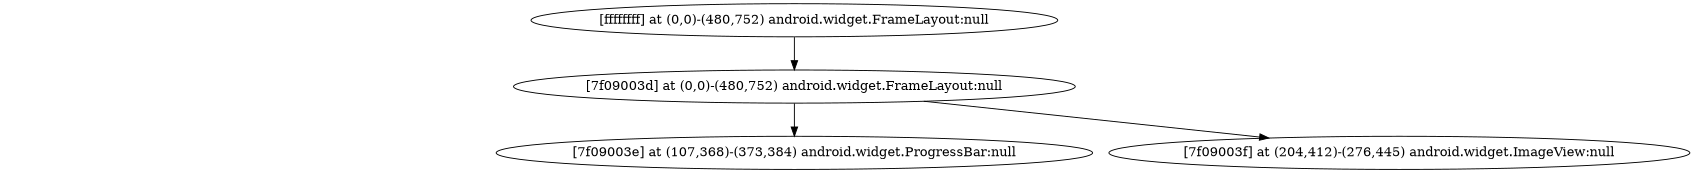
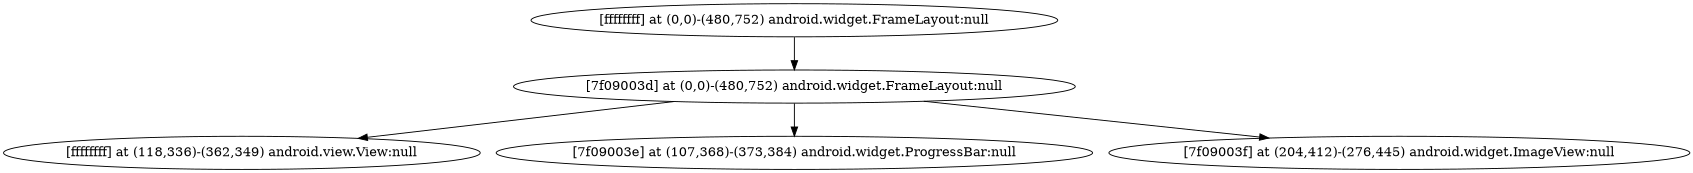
none -> (242, 153)
